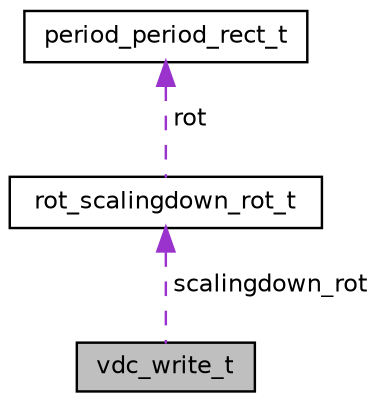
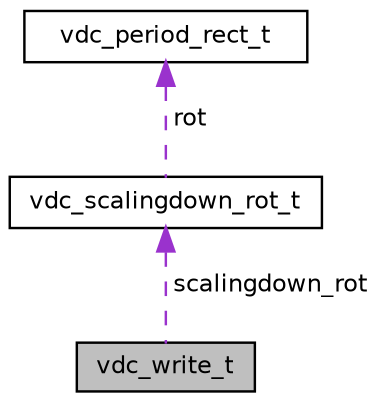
(166, 37) -> (166, 37)
(166, 202) -> (166, 202)
